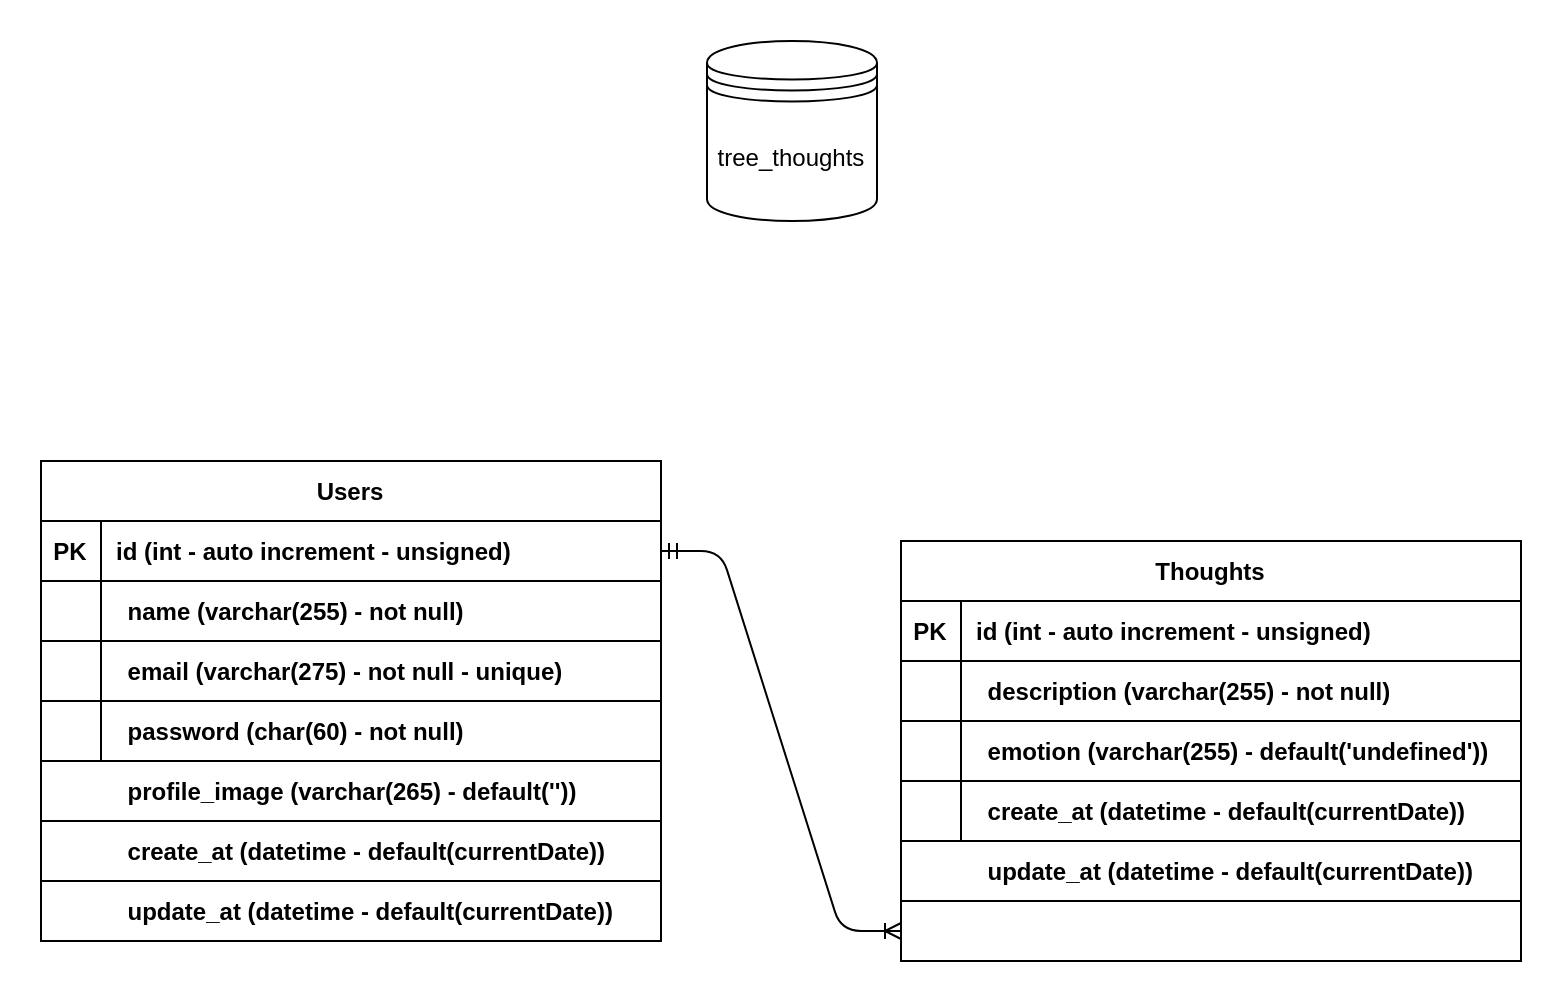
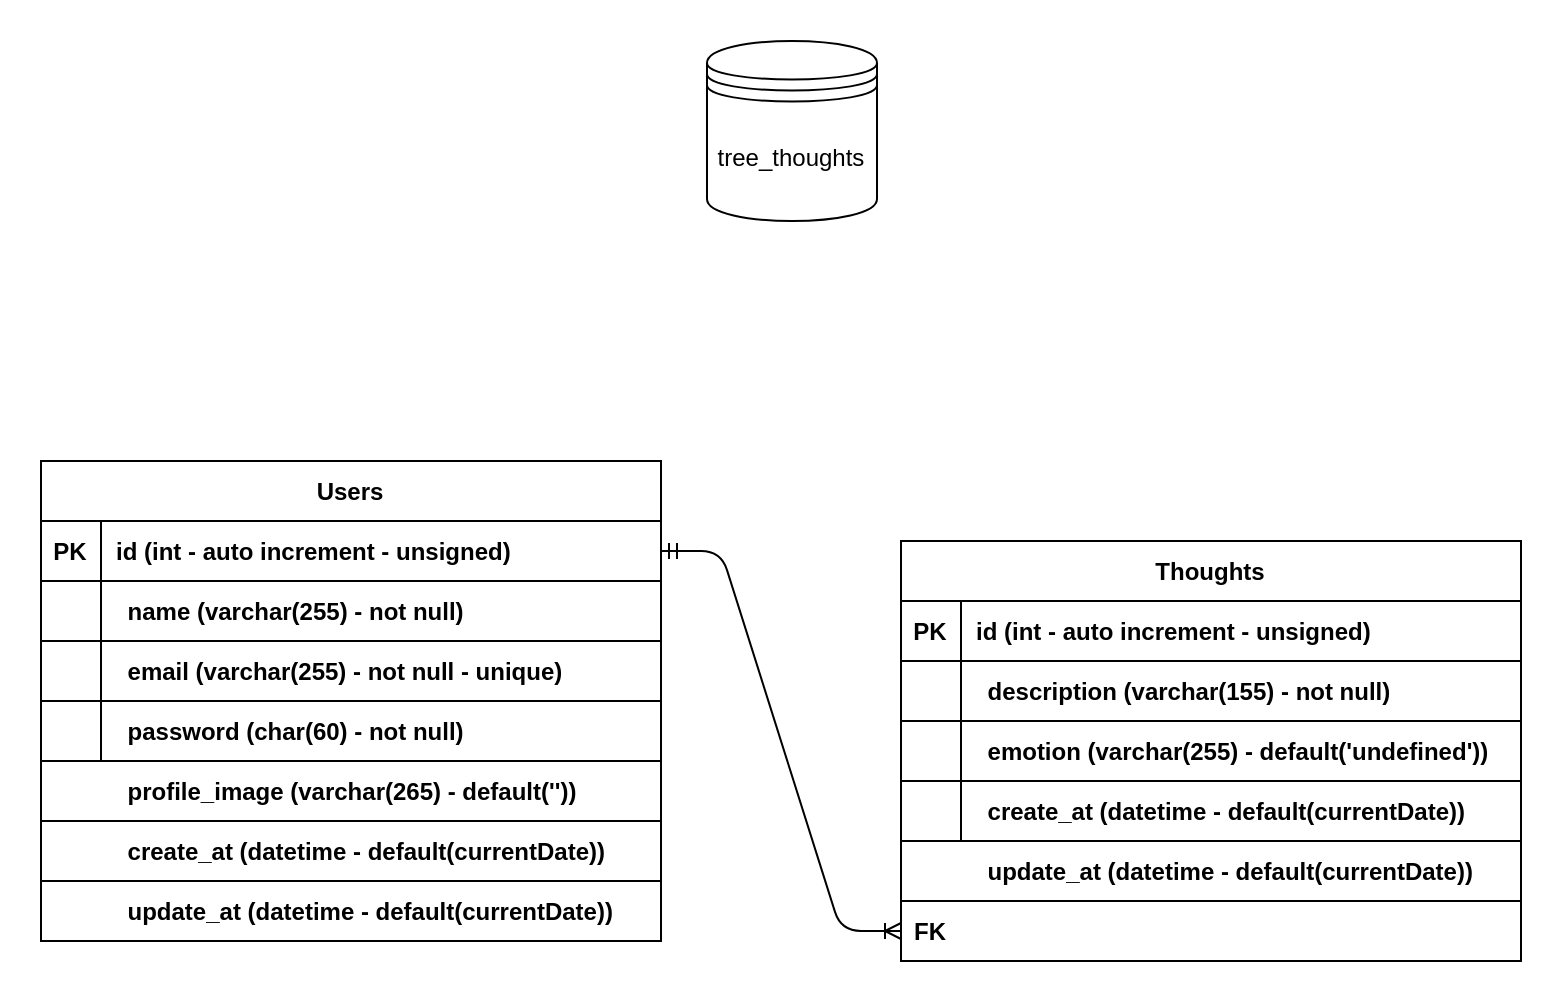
(362, 672) -> (362, 672)
(1211, 692) -> (1211, 692)
none -> (931, 931)
